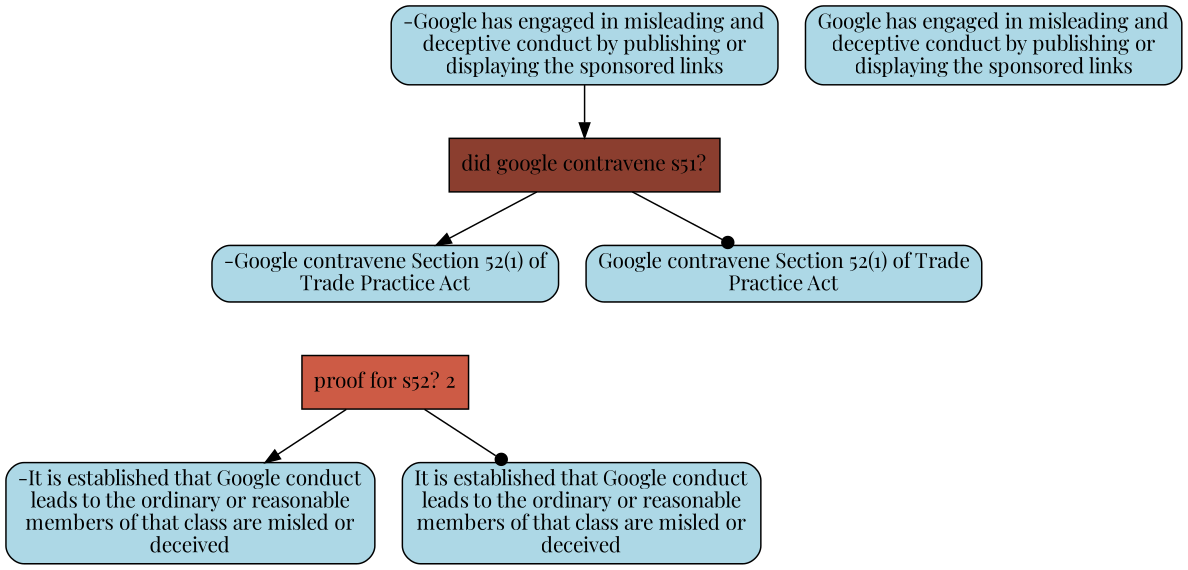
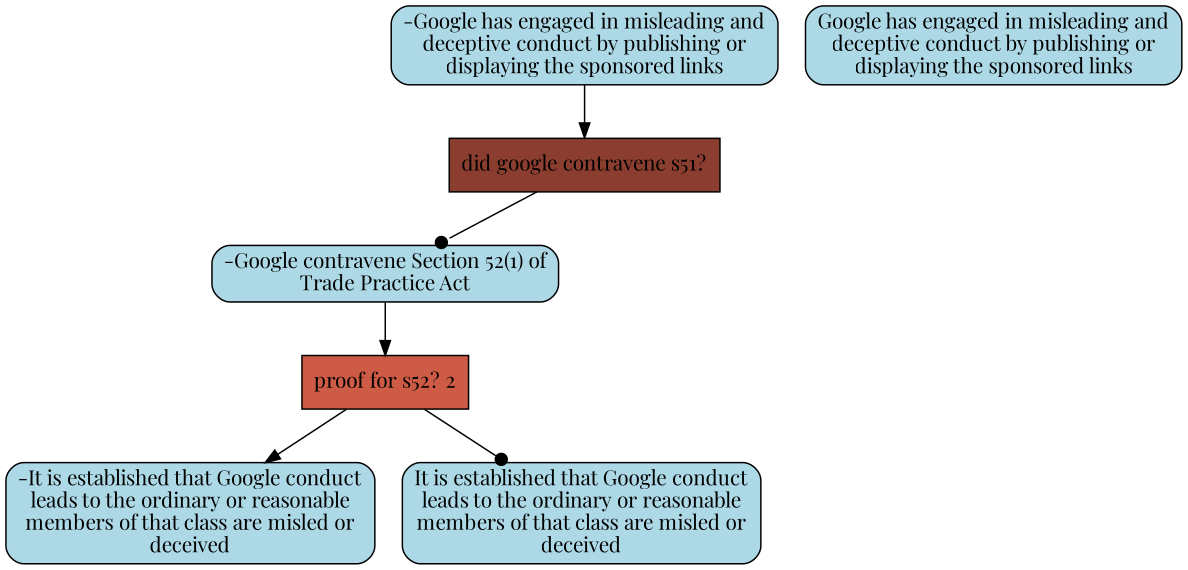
(493, 215) -> (493, 215)
(784, 274) -> none
none -> (385, 321)
